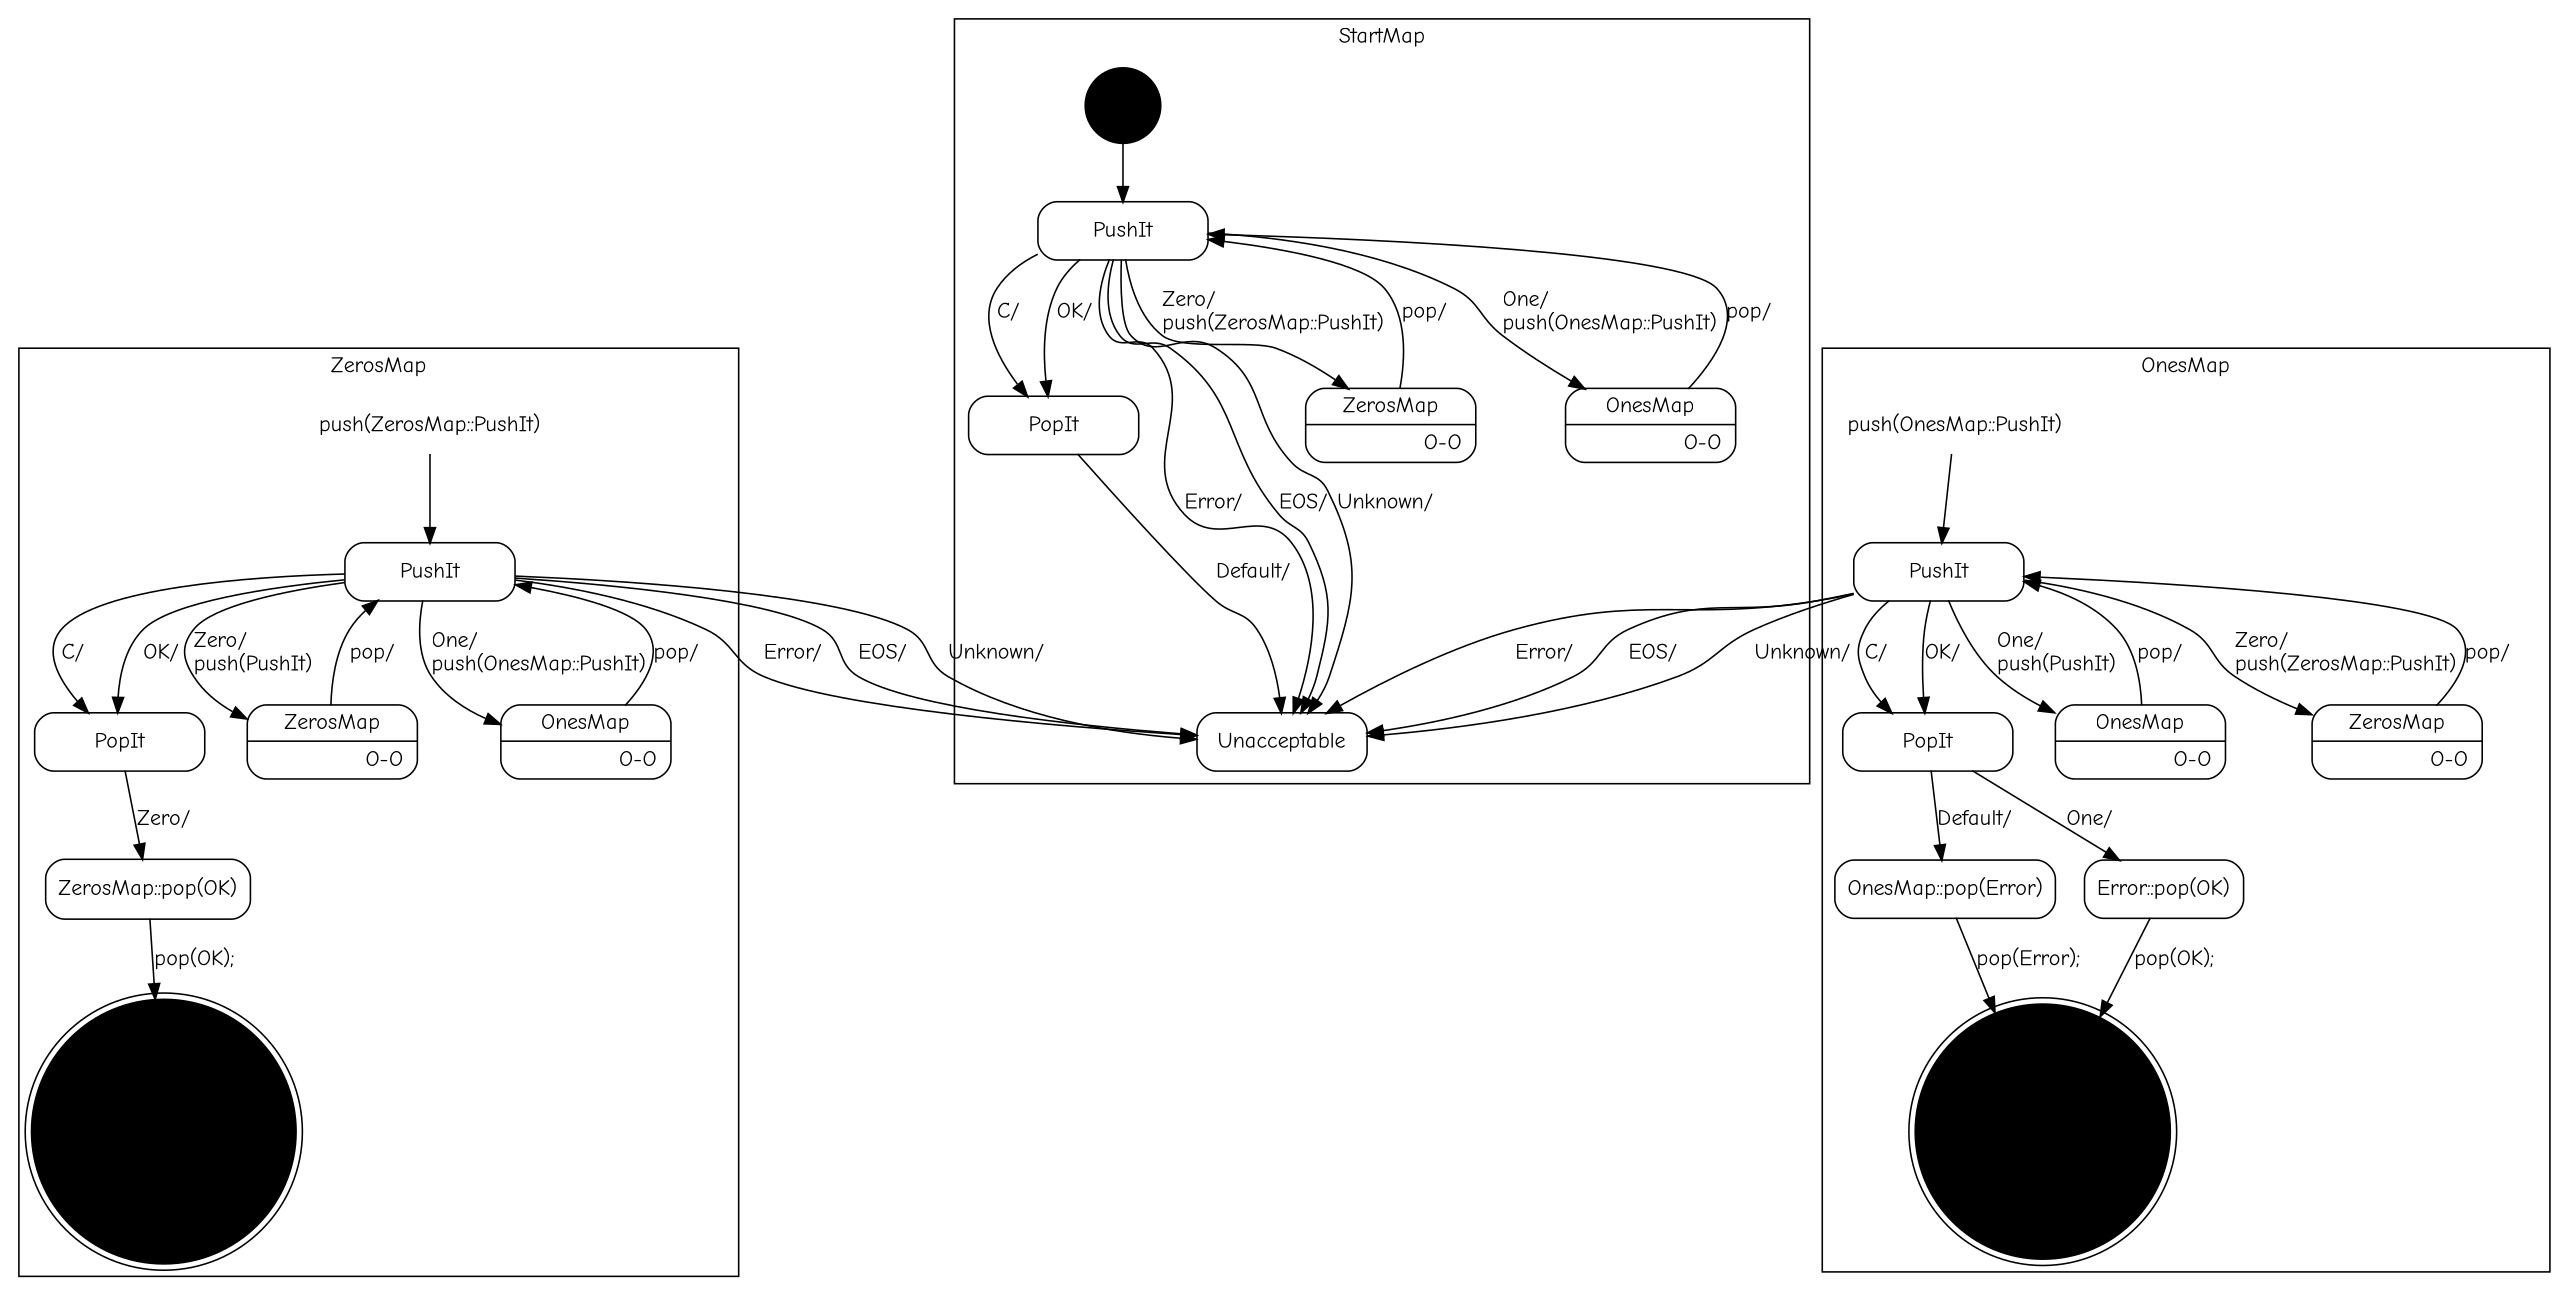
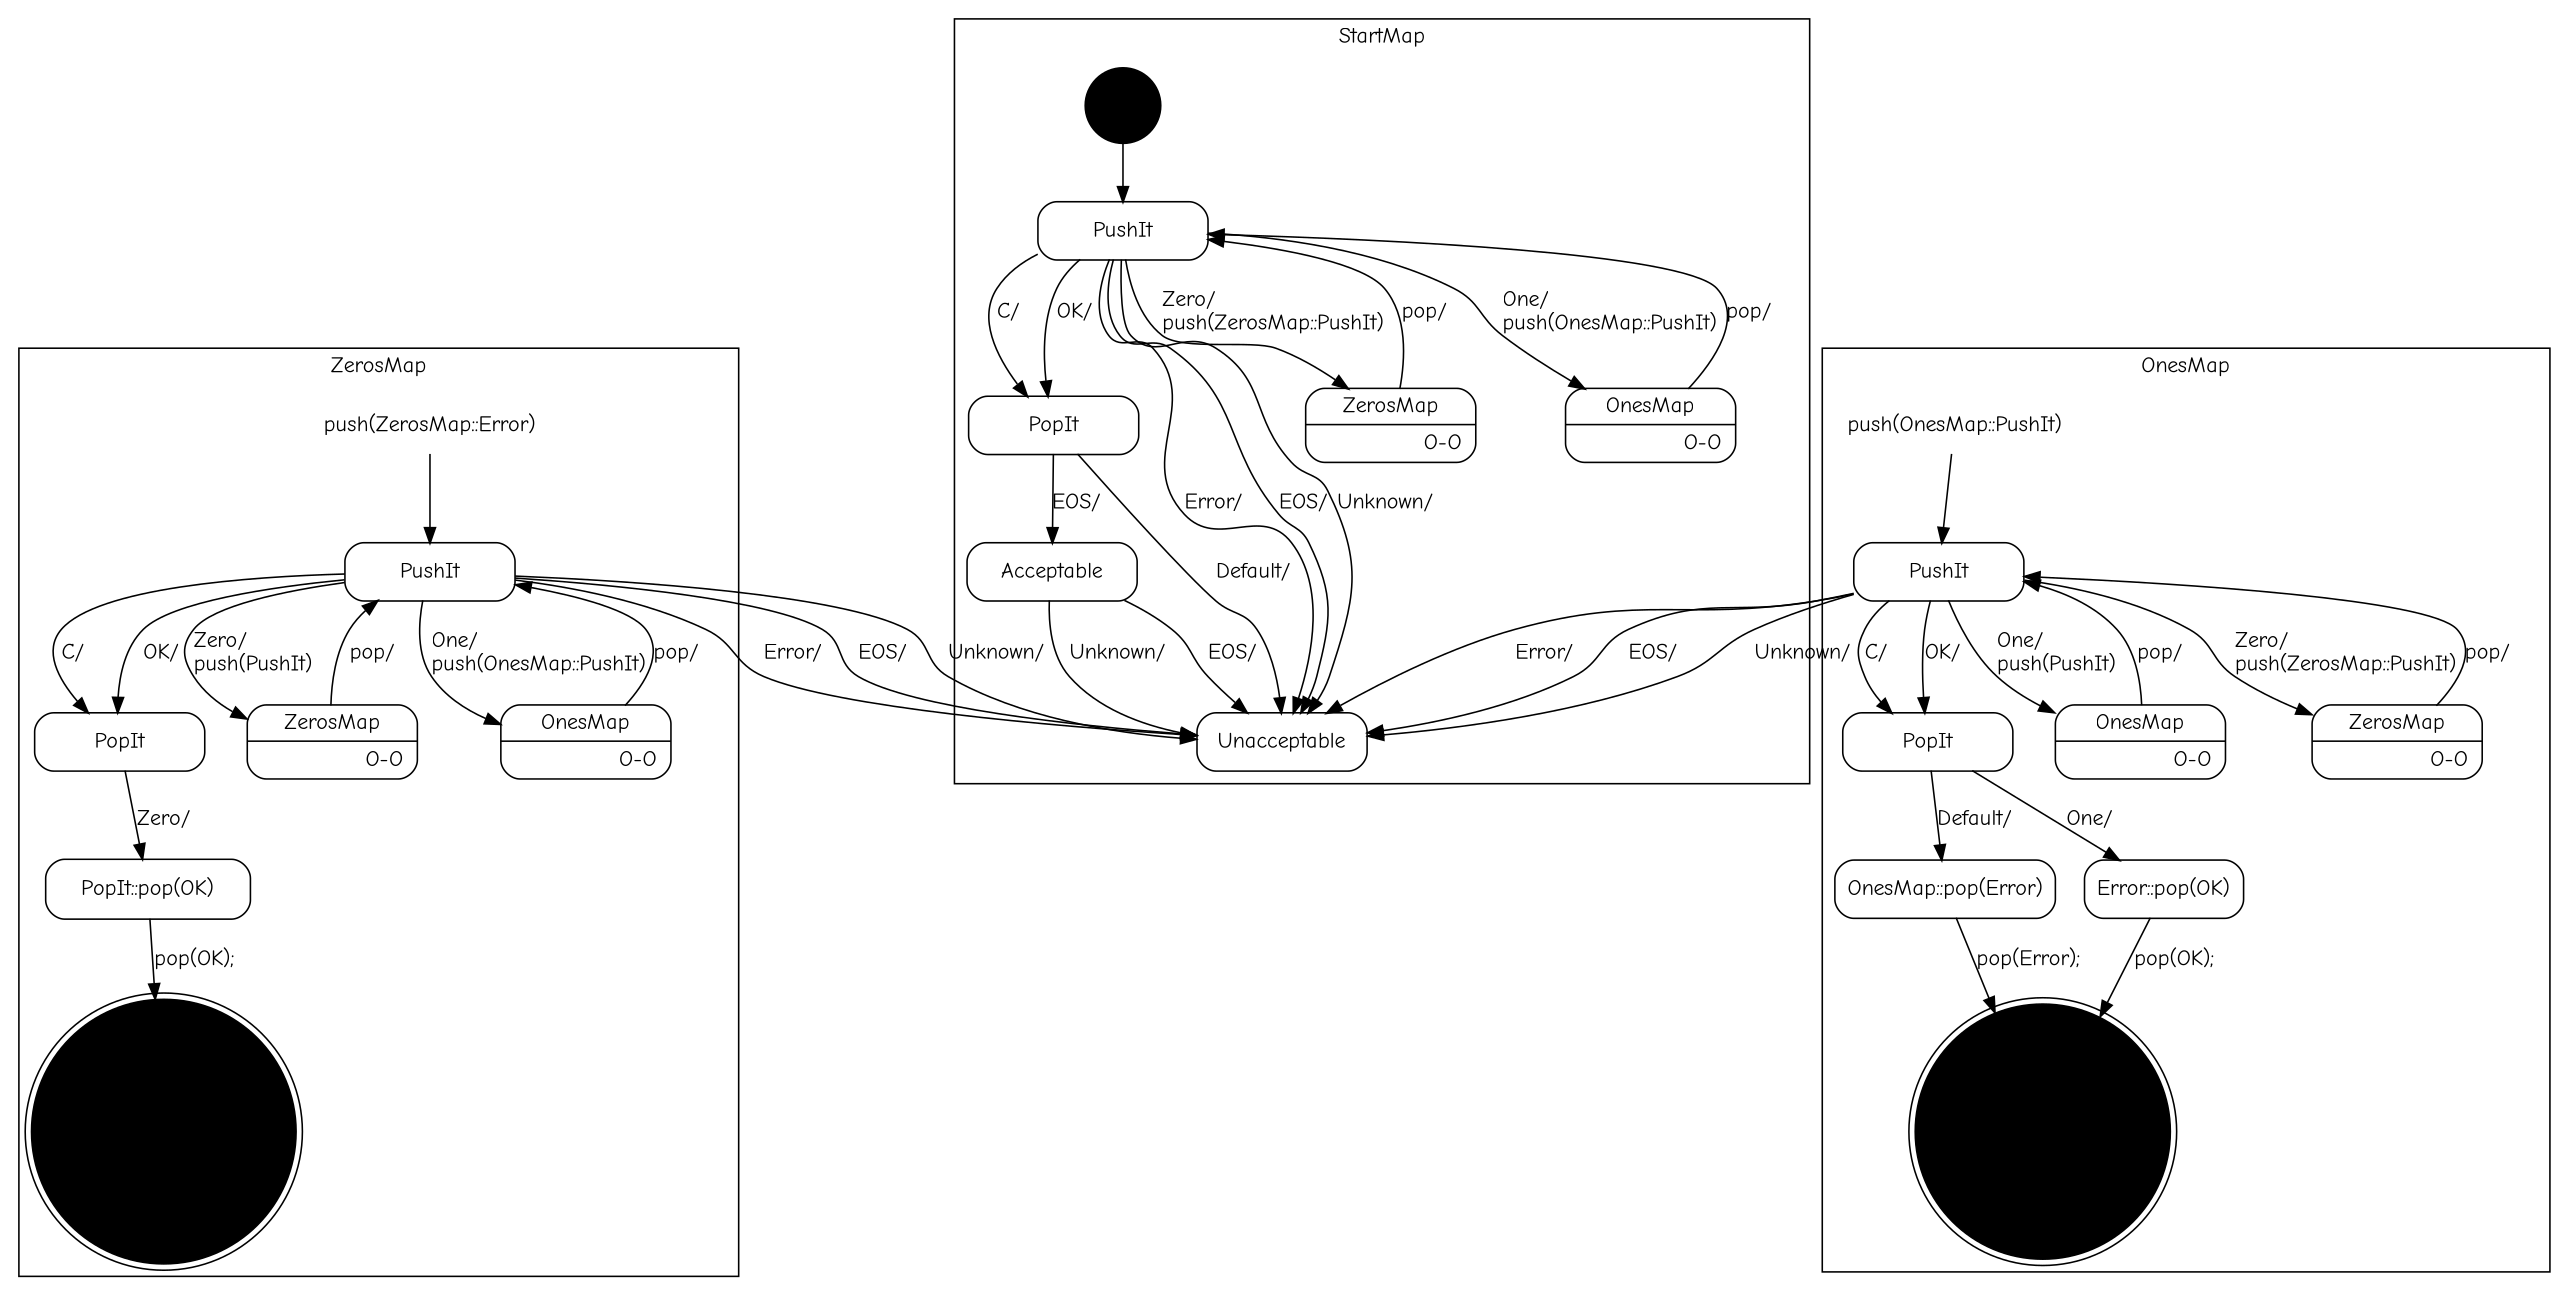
(430, 425) -> (430, 425)
none -> (1052, 572)
(148, 889) -> (148, 889)
